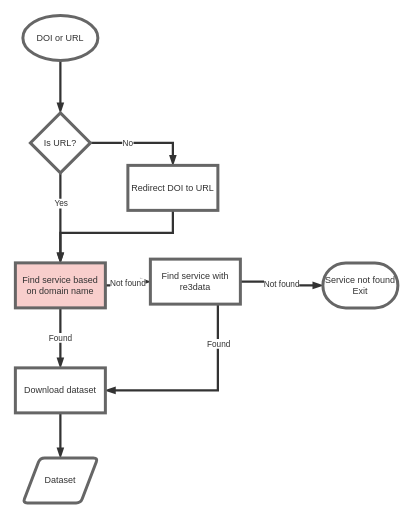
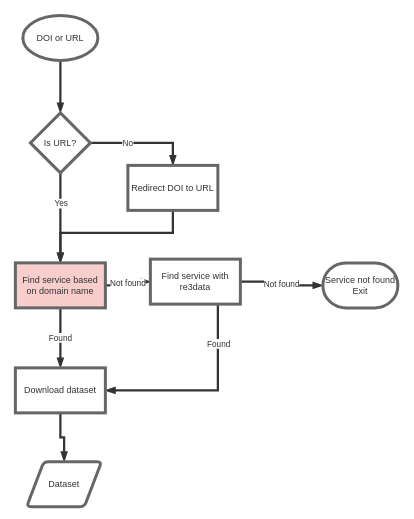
(60, 480) -> (64, 484)
